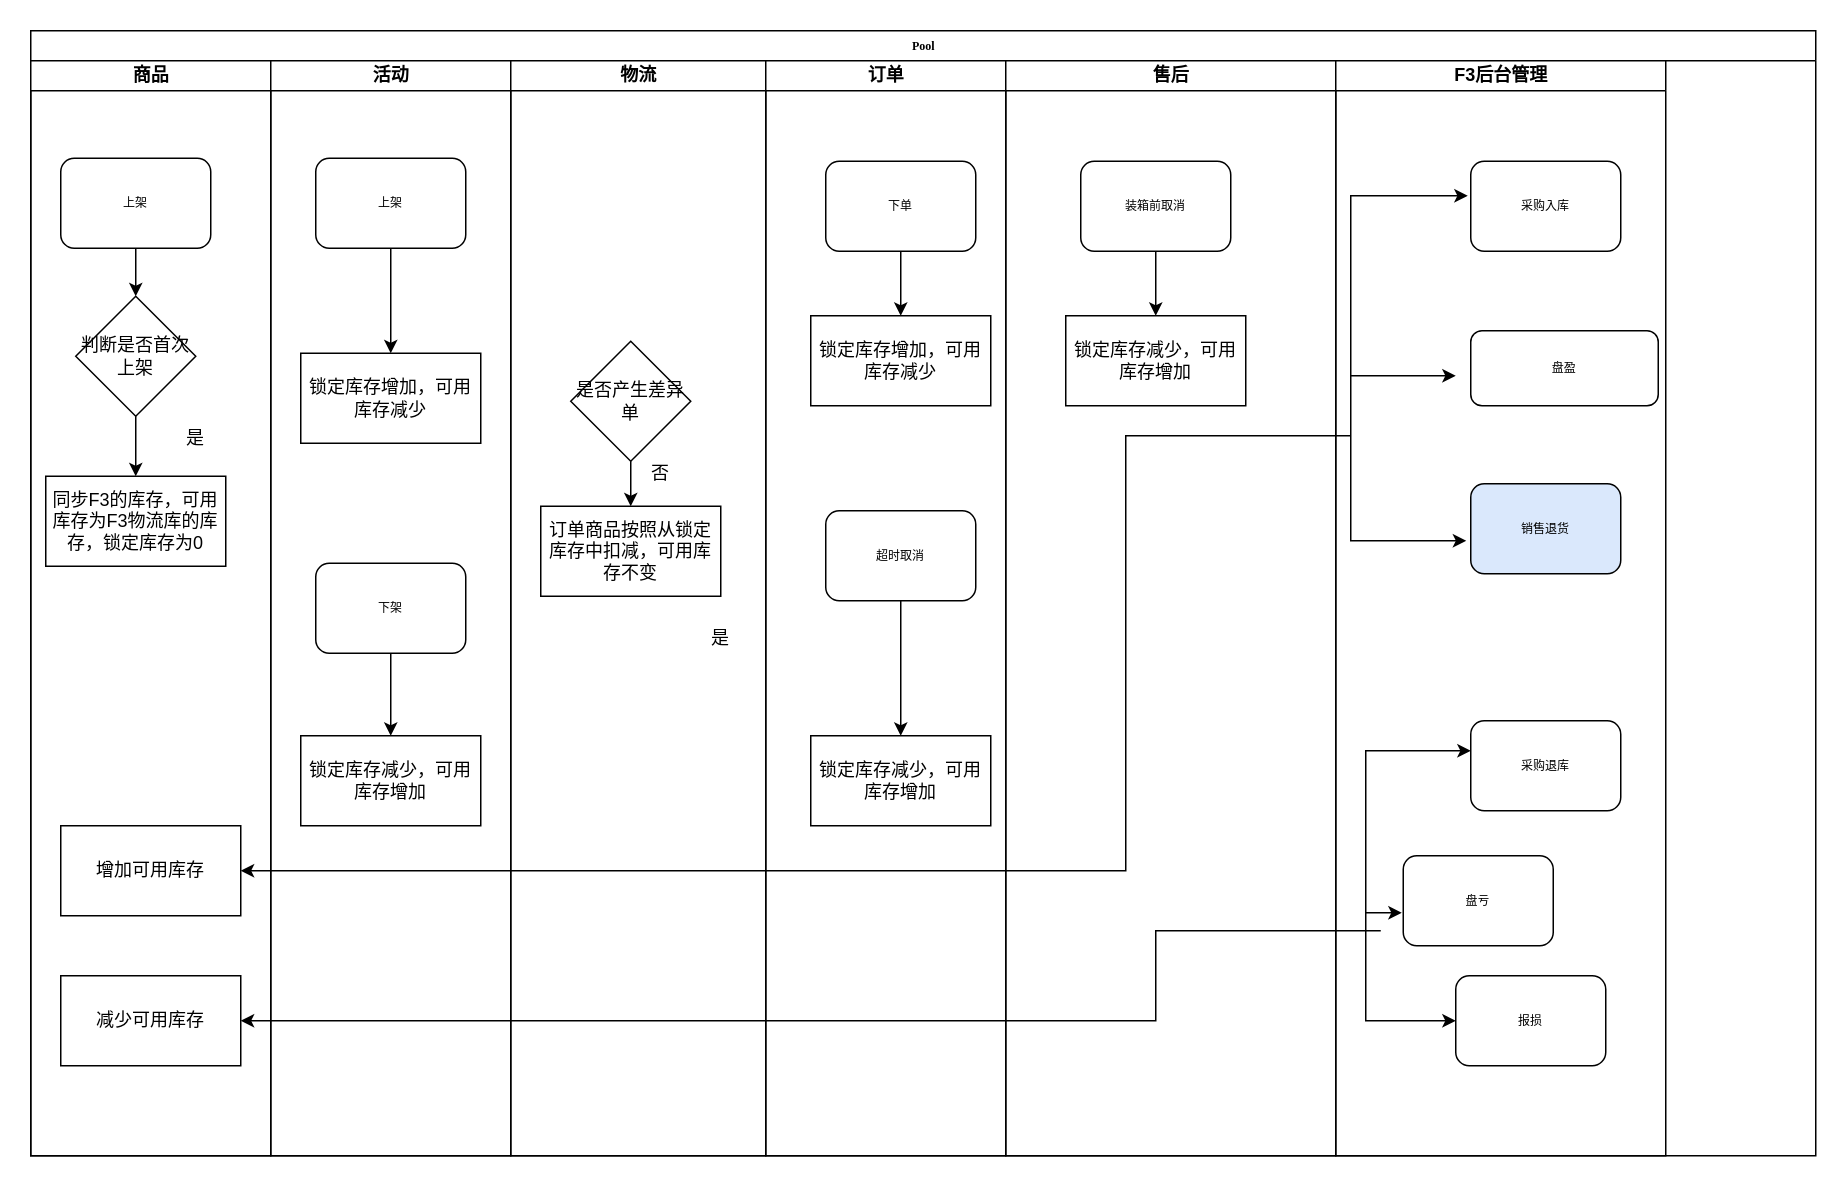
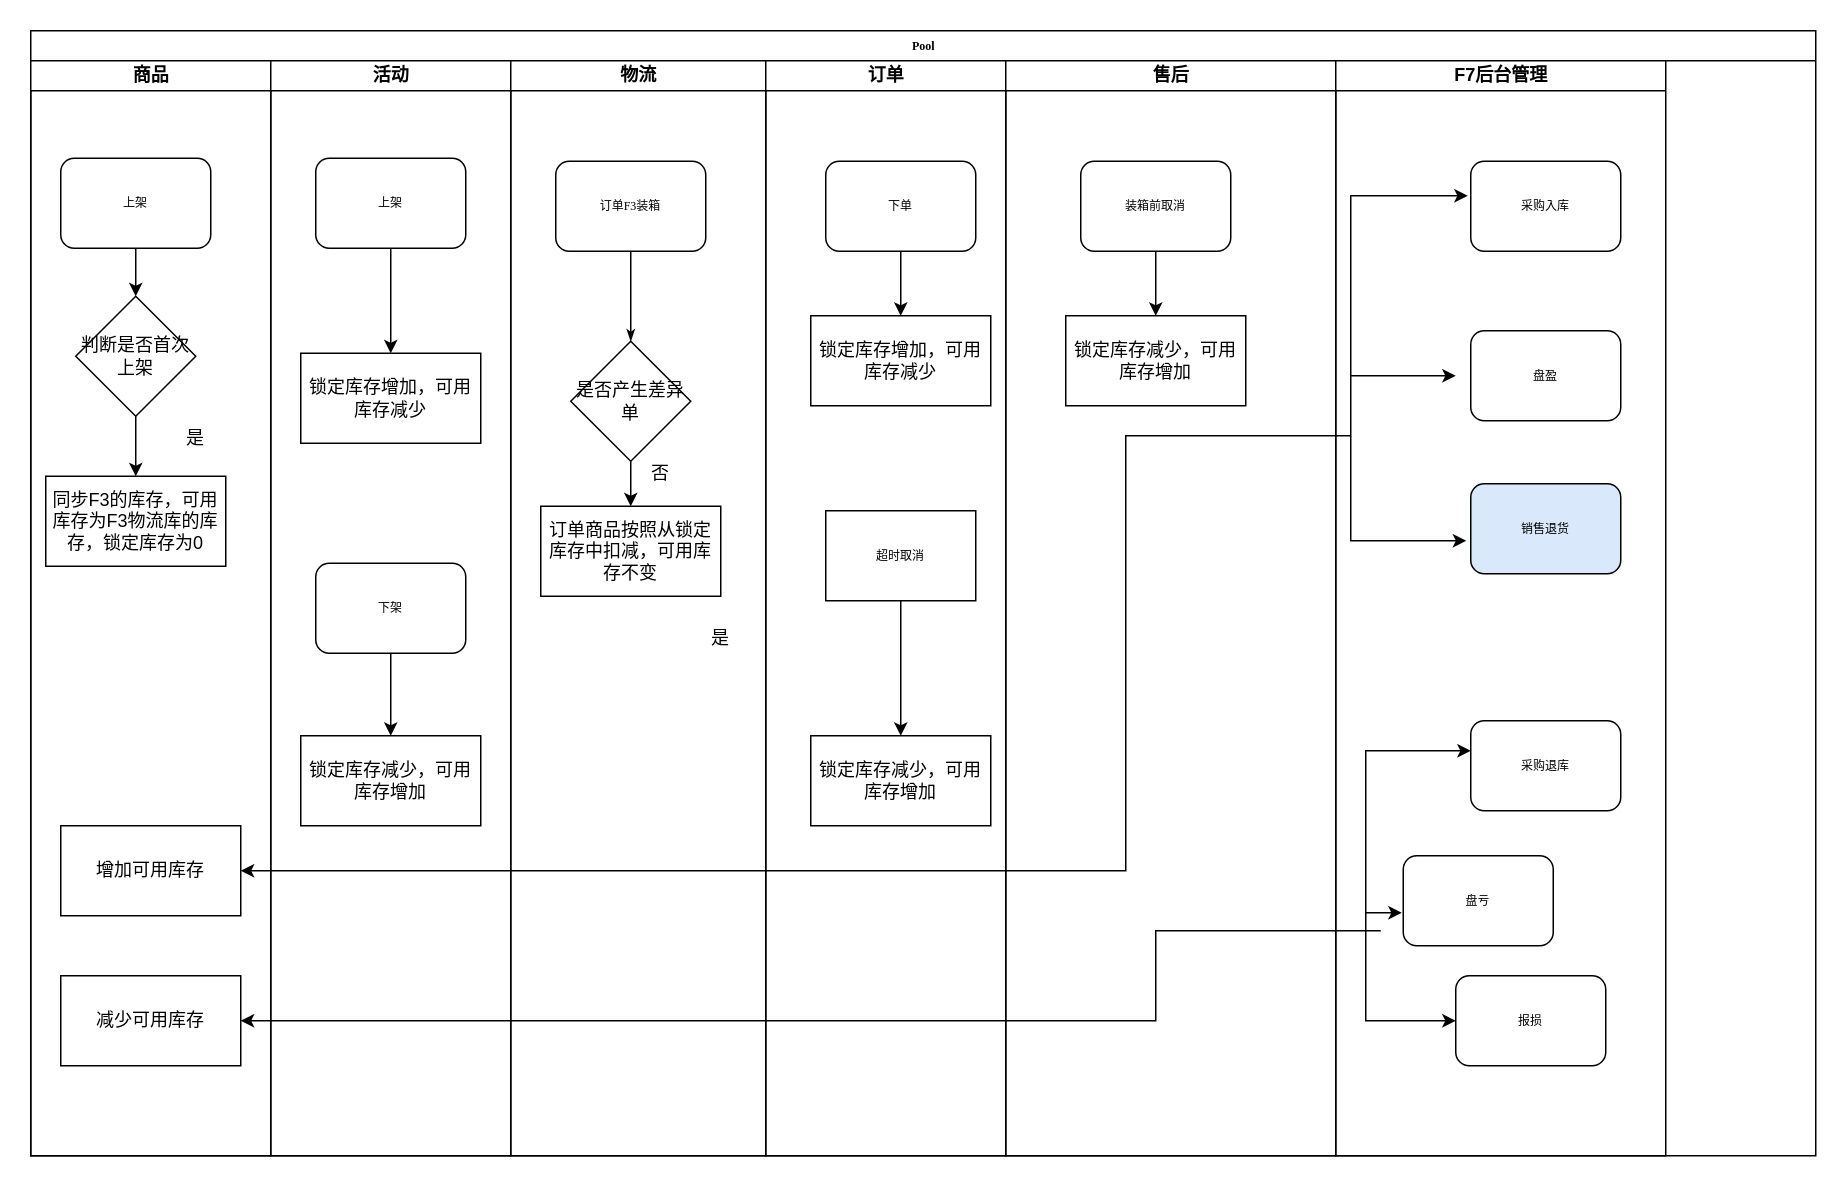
(1502, 76) -> (1502, 76)
none -> (631, 206)
none -> (631, 292)
(1565, 368) -> (1546, 376)
(901, 556) -> (901, 556)
